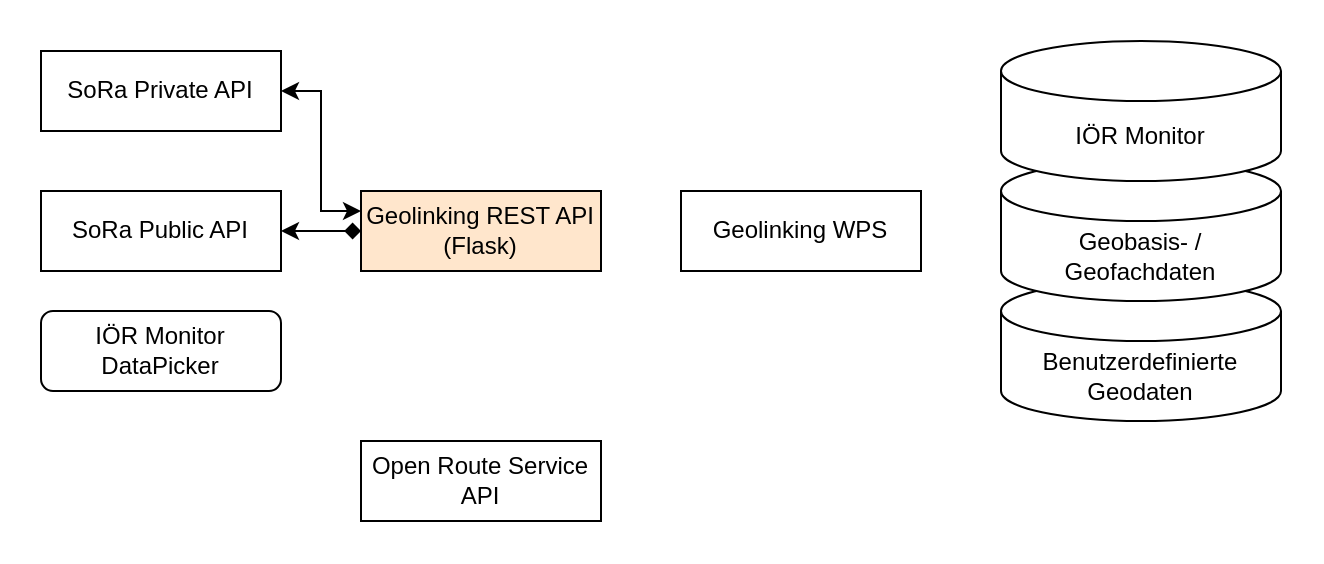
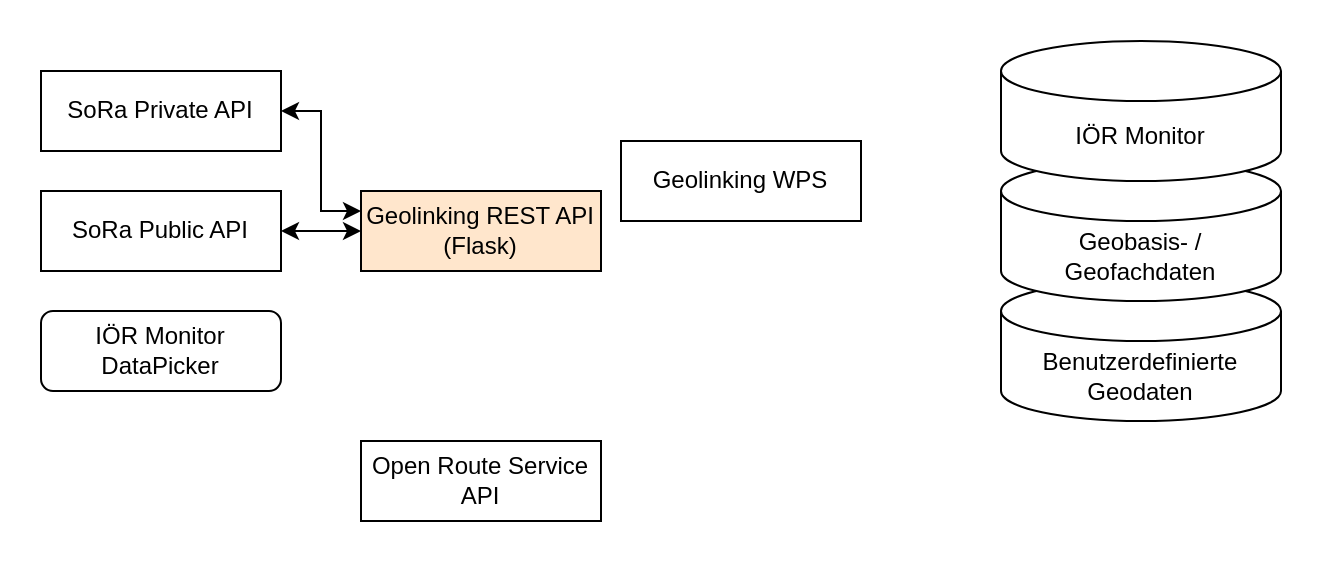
(161, 91) -> (161, 111)
(344, 231) -> (345, 231)
(801, 231) -> (741, 181)
